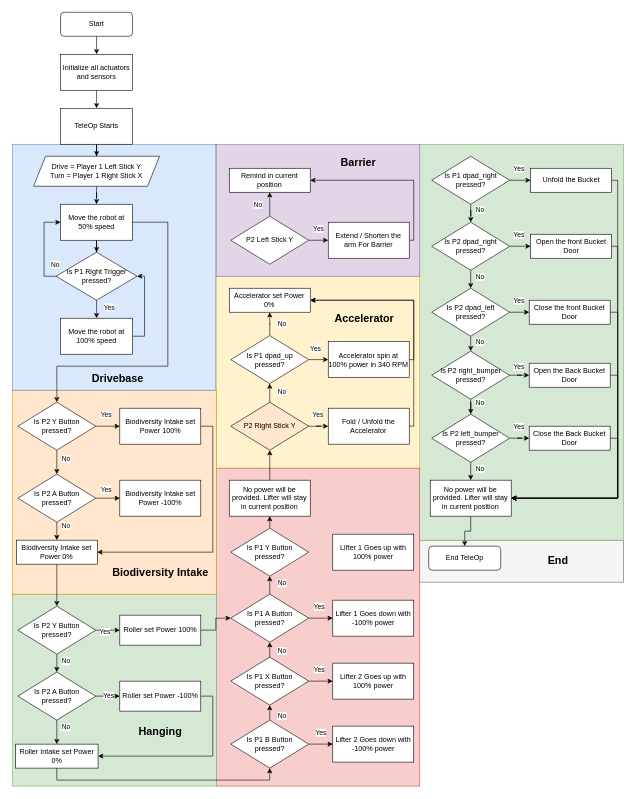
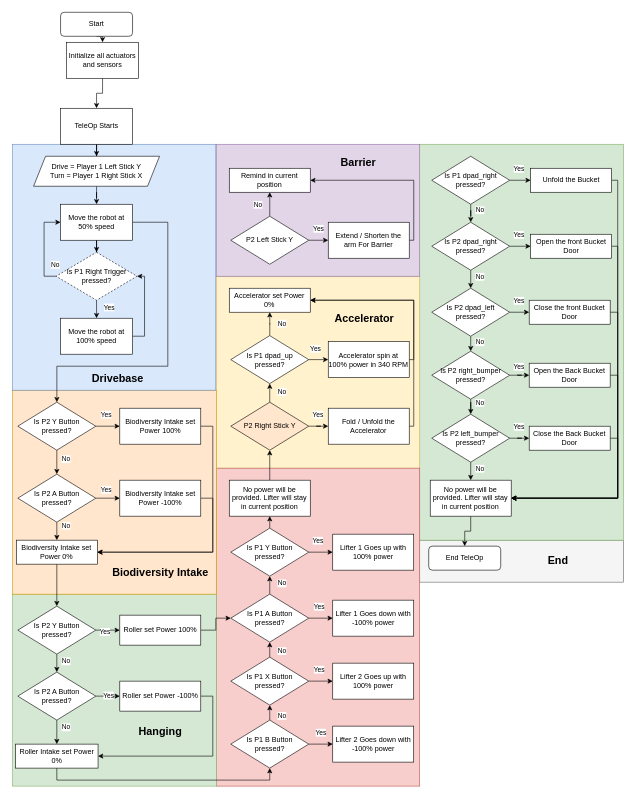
(96, 72) -> (102, 60)
(96, 276) -> (96, 276)
none -> (205, 498)
none -> (327, 552)
